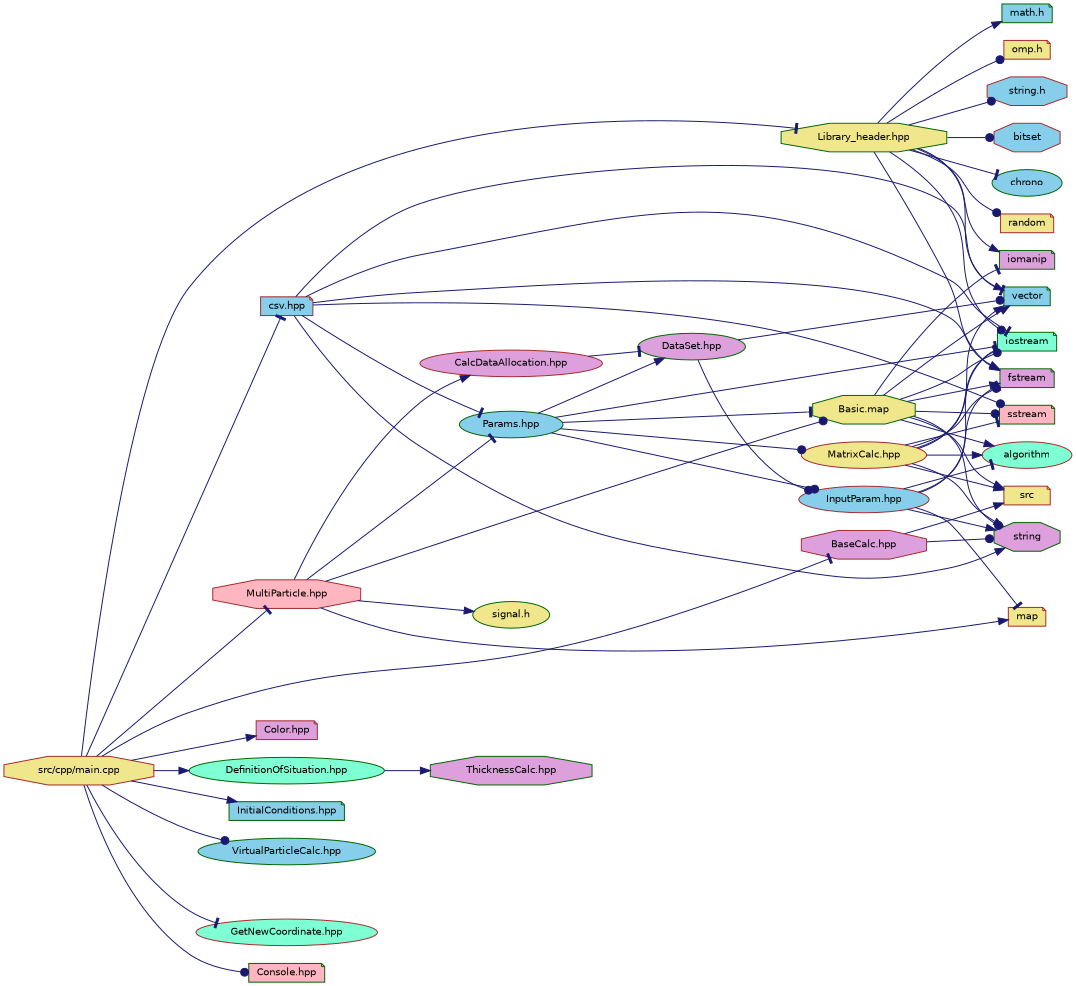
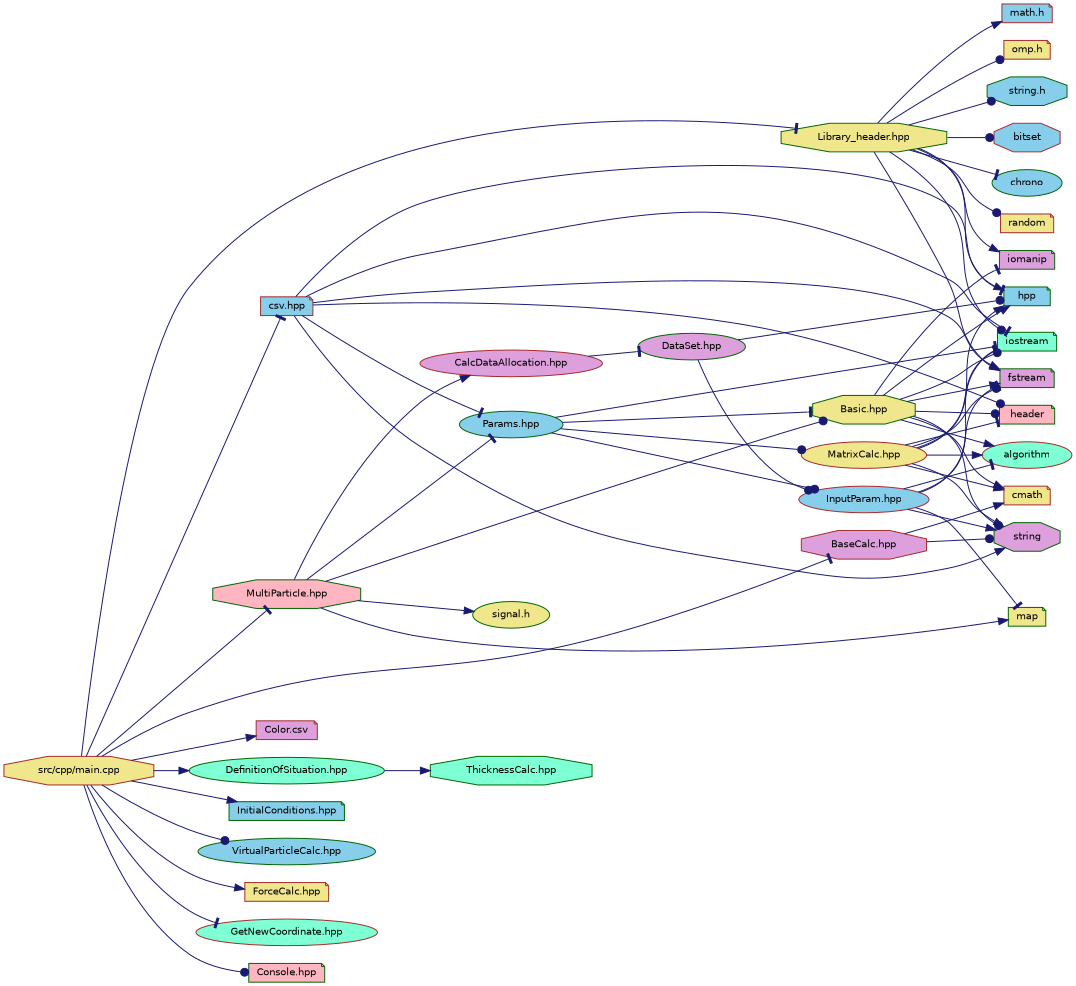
(1027, 13) -> (1027, 13)
(1027, 91) -> (1027, 91)
(1027, 296) -> (1027, 296)
(597, 388) -> none
(864, 410) -> (864, 410)
(1027, 415) -> (1027, 415)
(1027, 496) -> (1027, 496)
(287, 594) -> (287, 594)
(1027, 617) -> (1027, 617)
(287, 730) -> (287, 730)
(511, 771) -> (511, 771)
none -> (287, 892)
